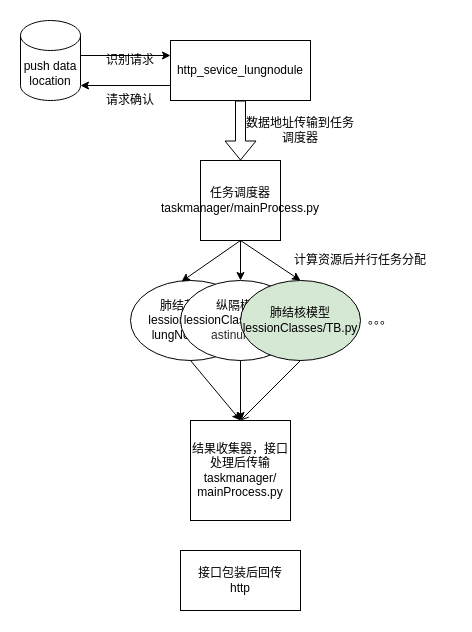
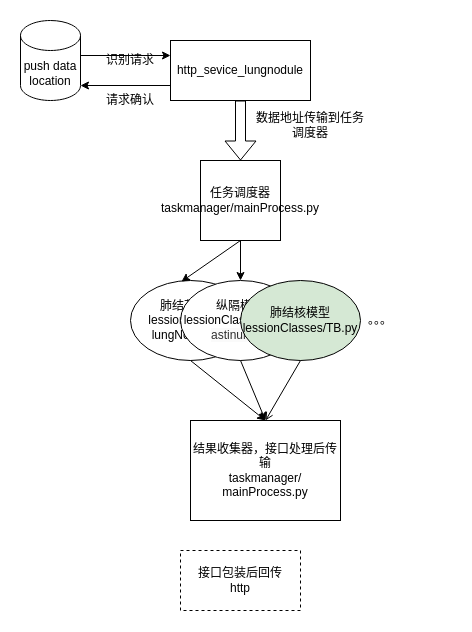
(301, 131) -> (311, 126)
(268, 259) -> none
(361, 261) -> none
(241, 471) -> (266, 471)
(241, 581) -> (241, 581)
